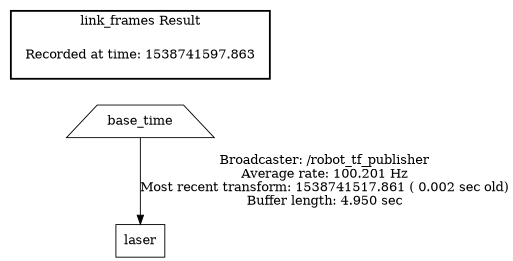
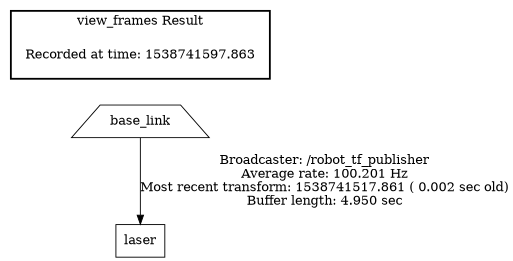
(140, 21) -> (140, 21)
(140, 121) -> (140, 121)
